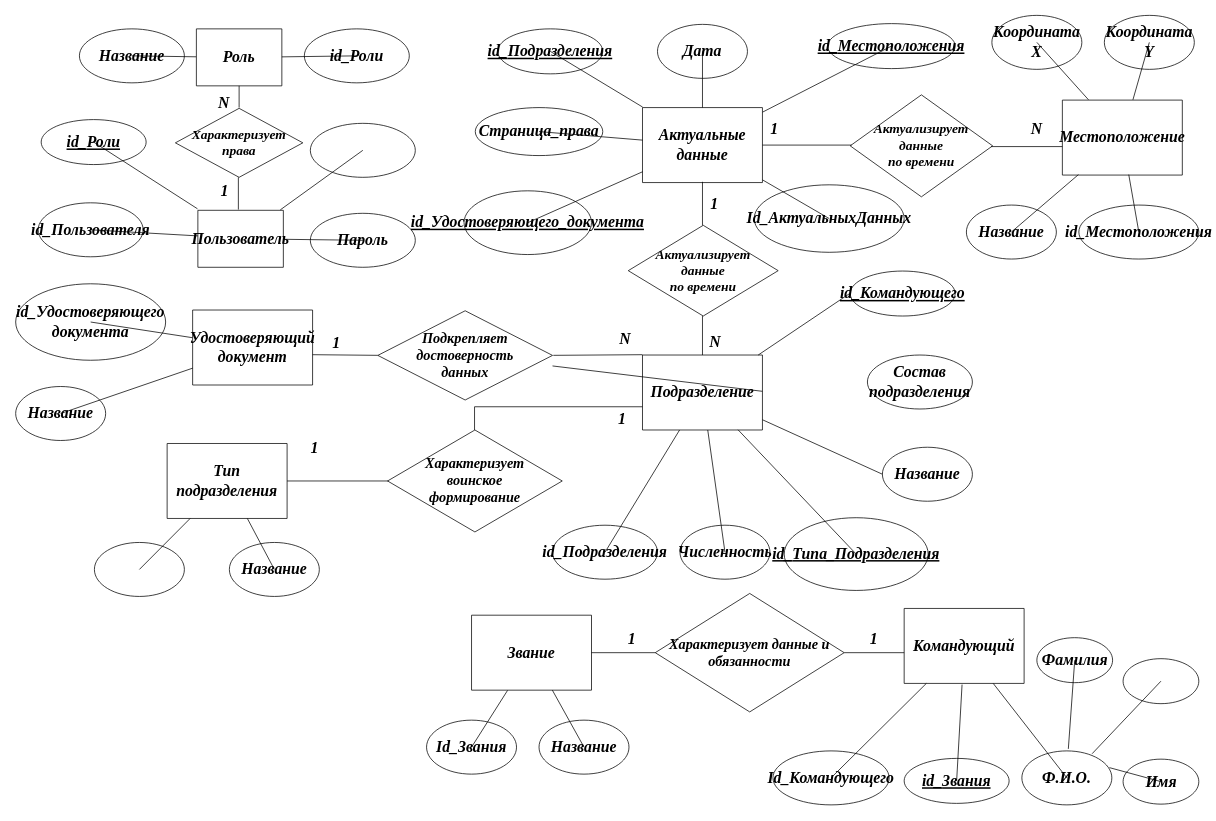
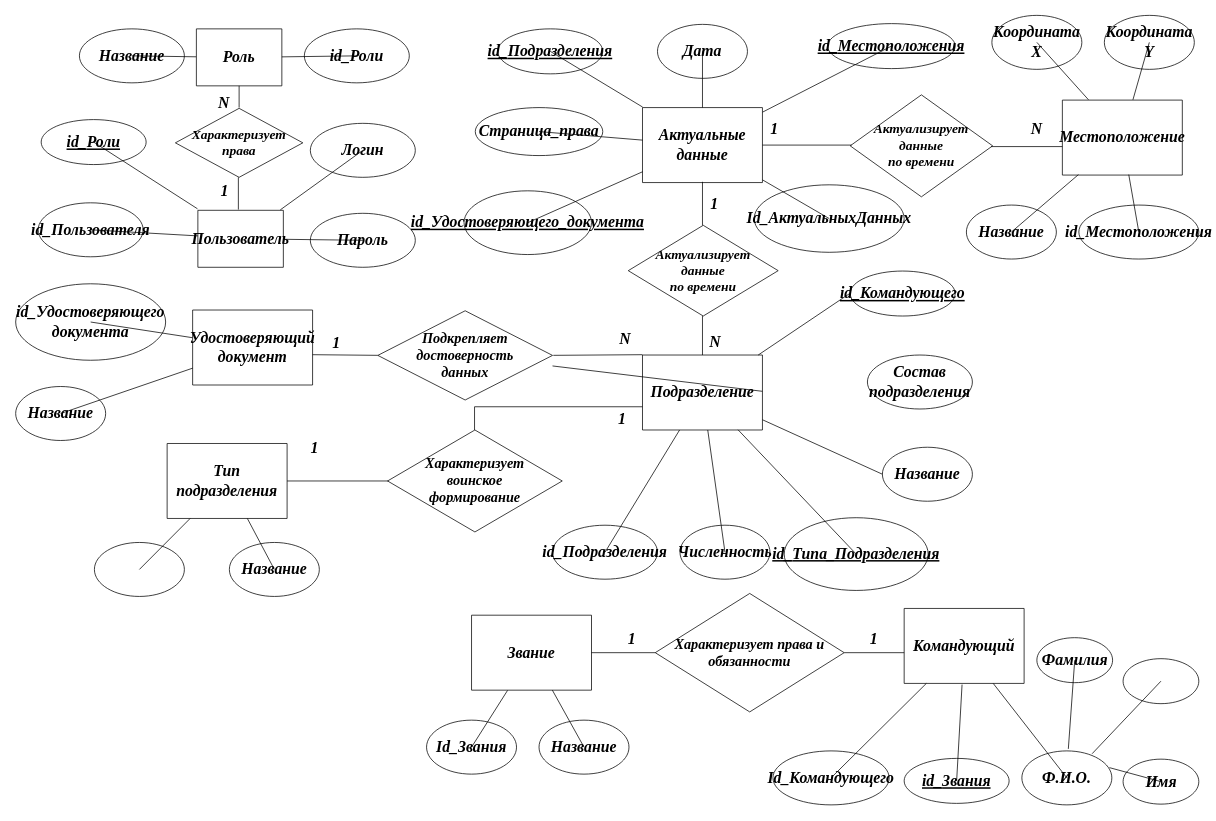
none -> (363, 150)
(750, 653) -> (750, 653)
